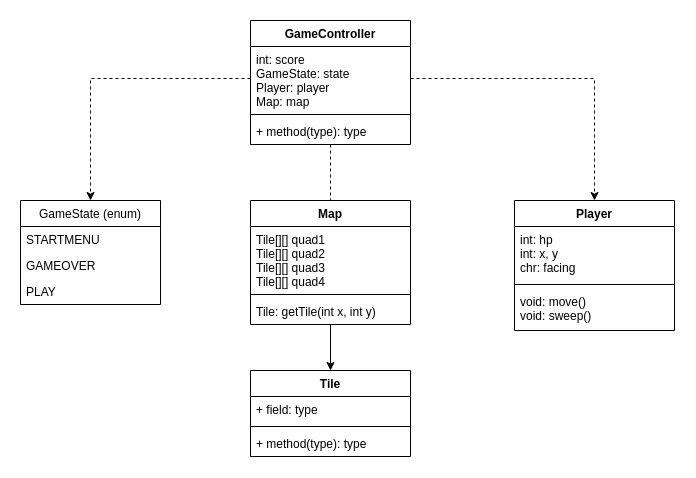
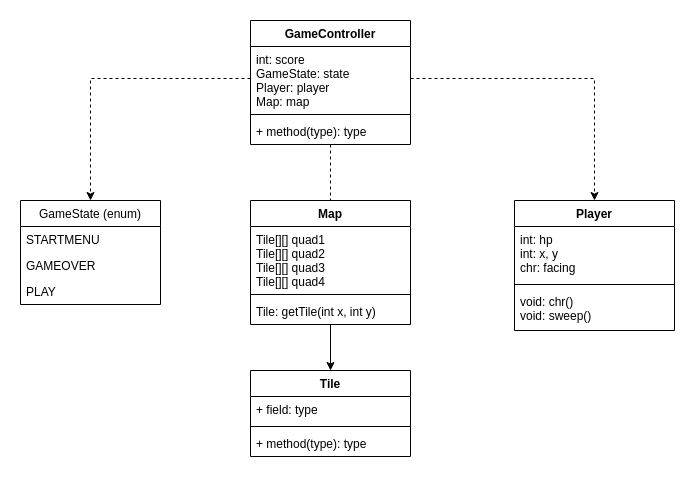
(556, 302) -> (552, 302)
